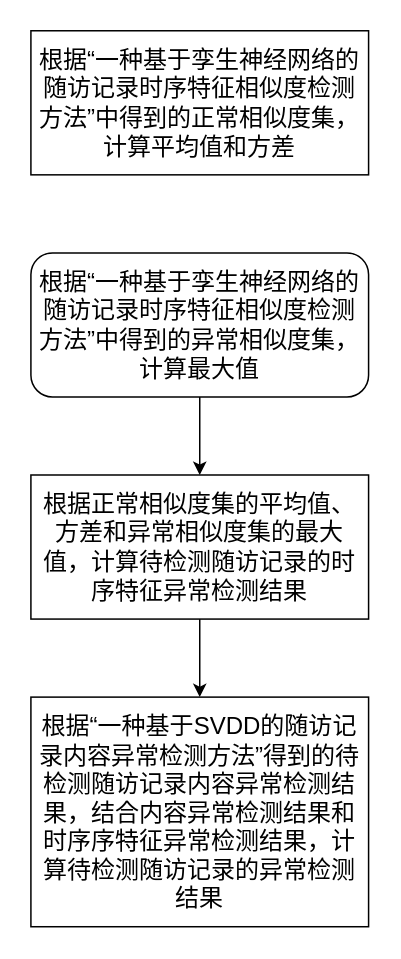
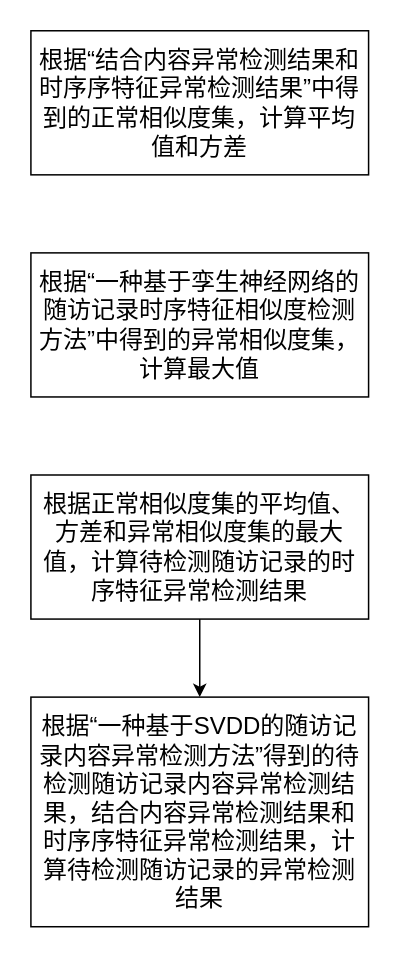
(200, 103) -> (200, 103)
(200, 325) -> (200, 325)
(200, 431) -> none
